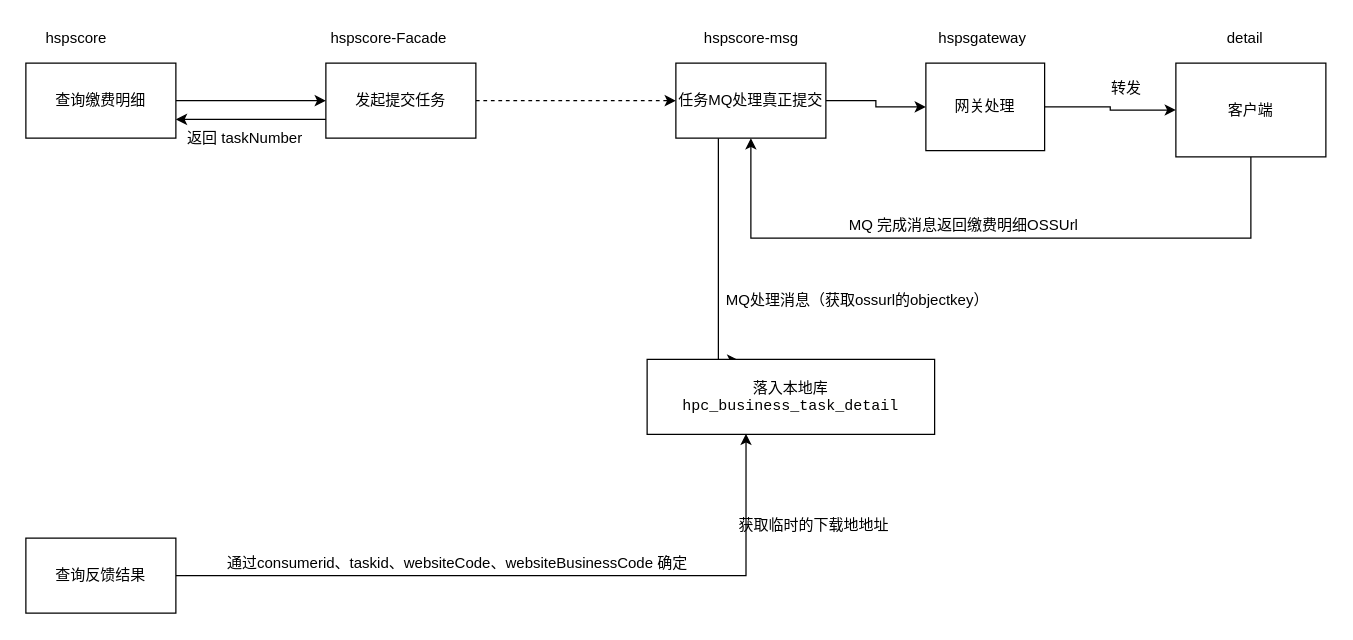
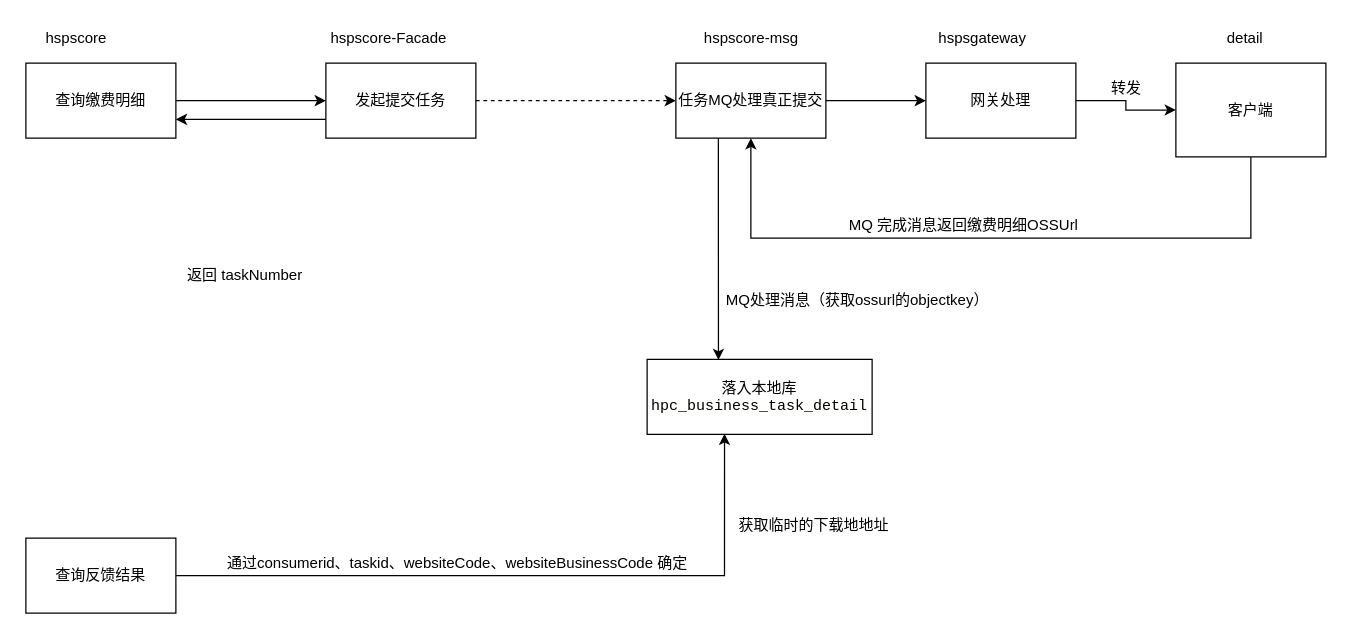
(985, 107) -> (1001, 101)
(244, 138) -> (244, 276)
(791, 397) -> (759, 397)
